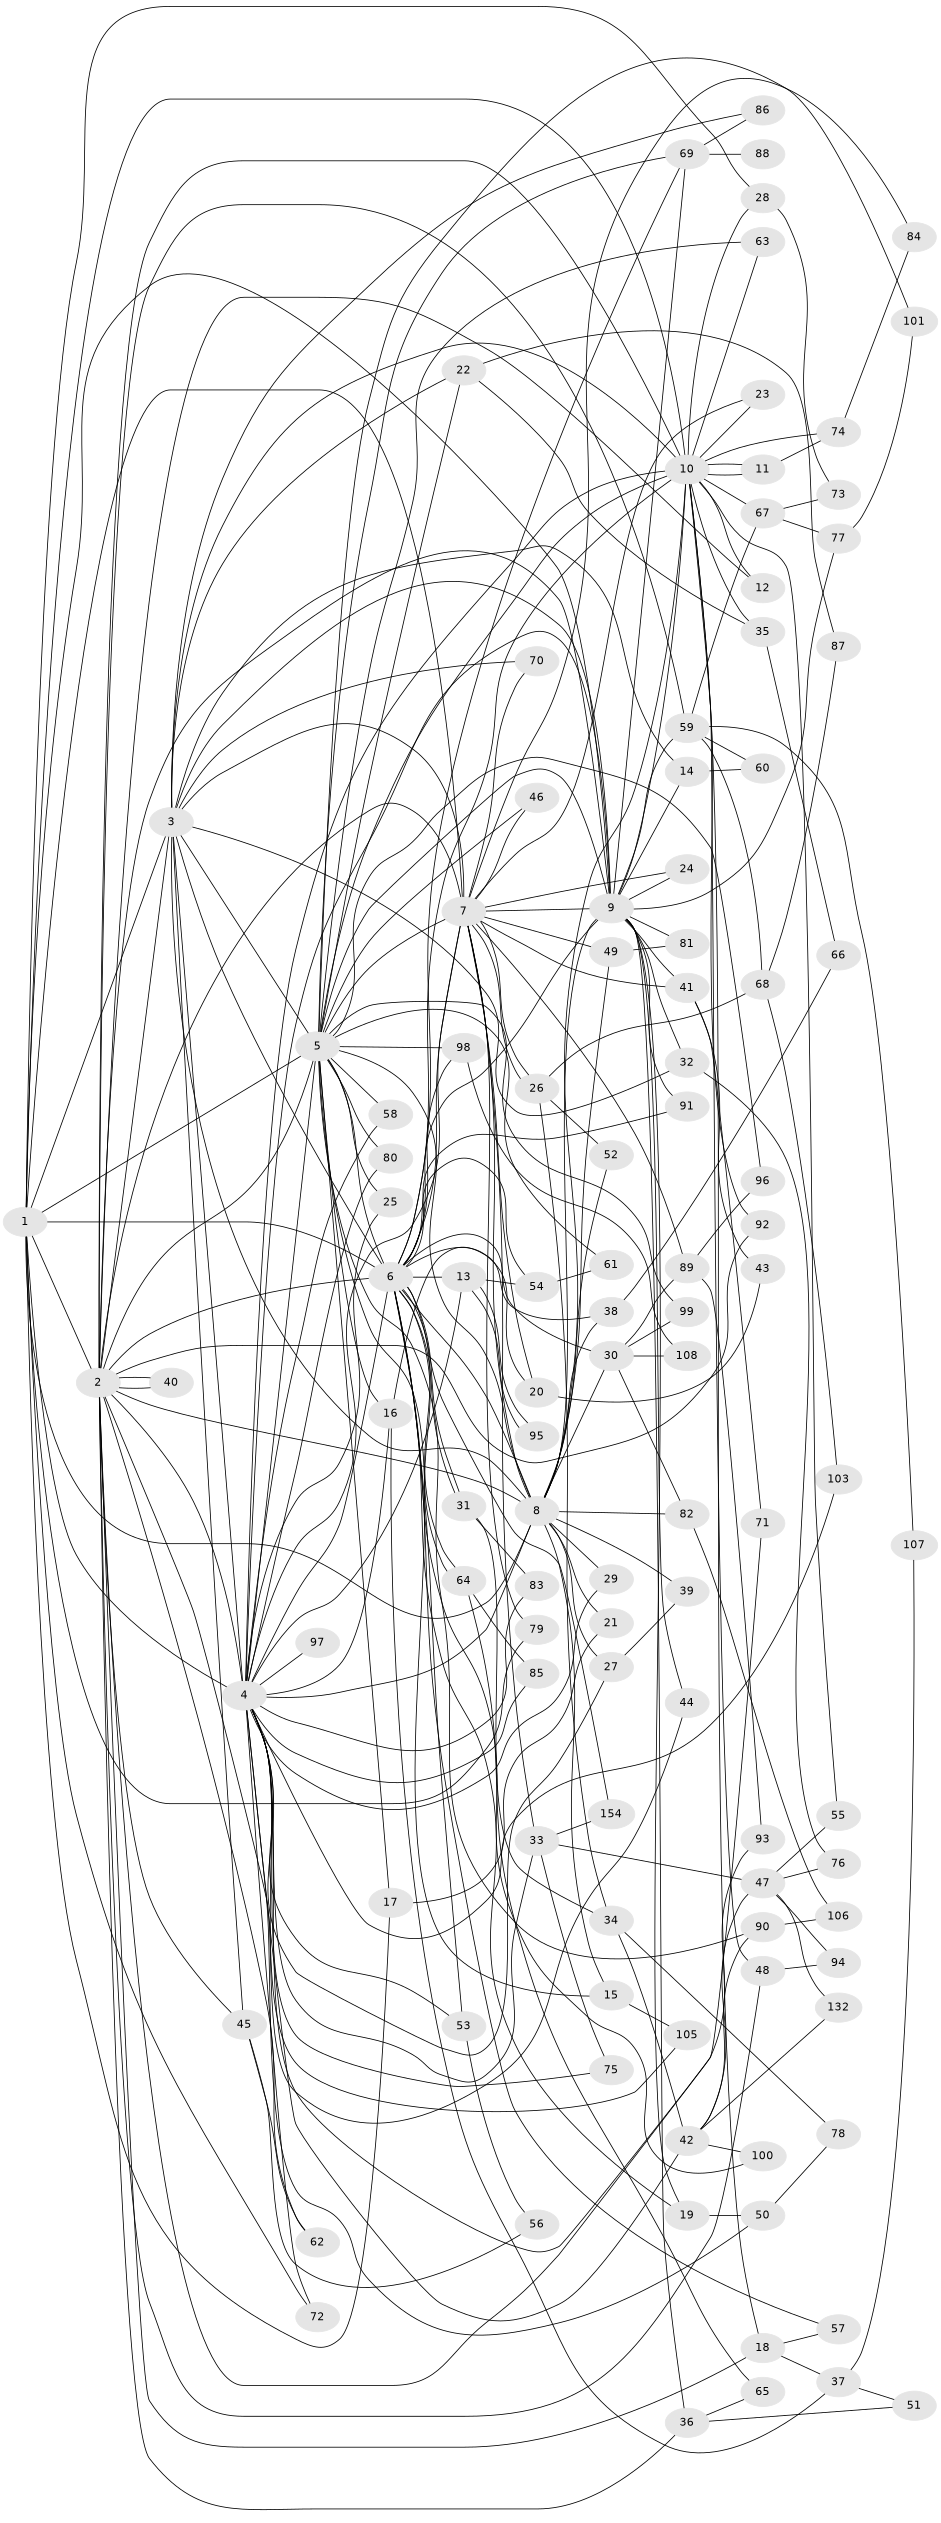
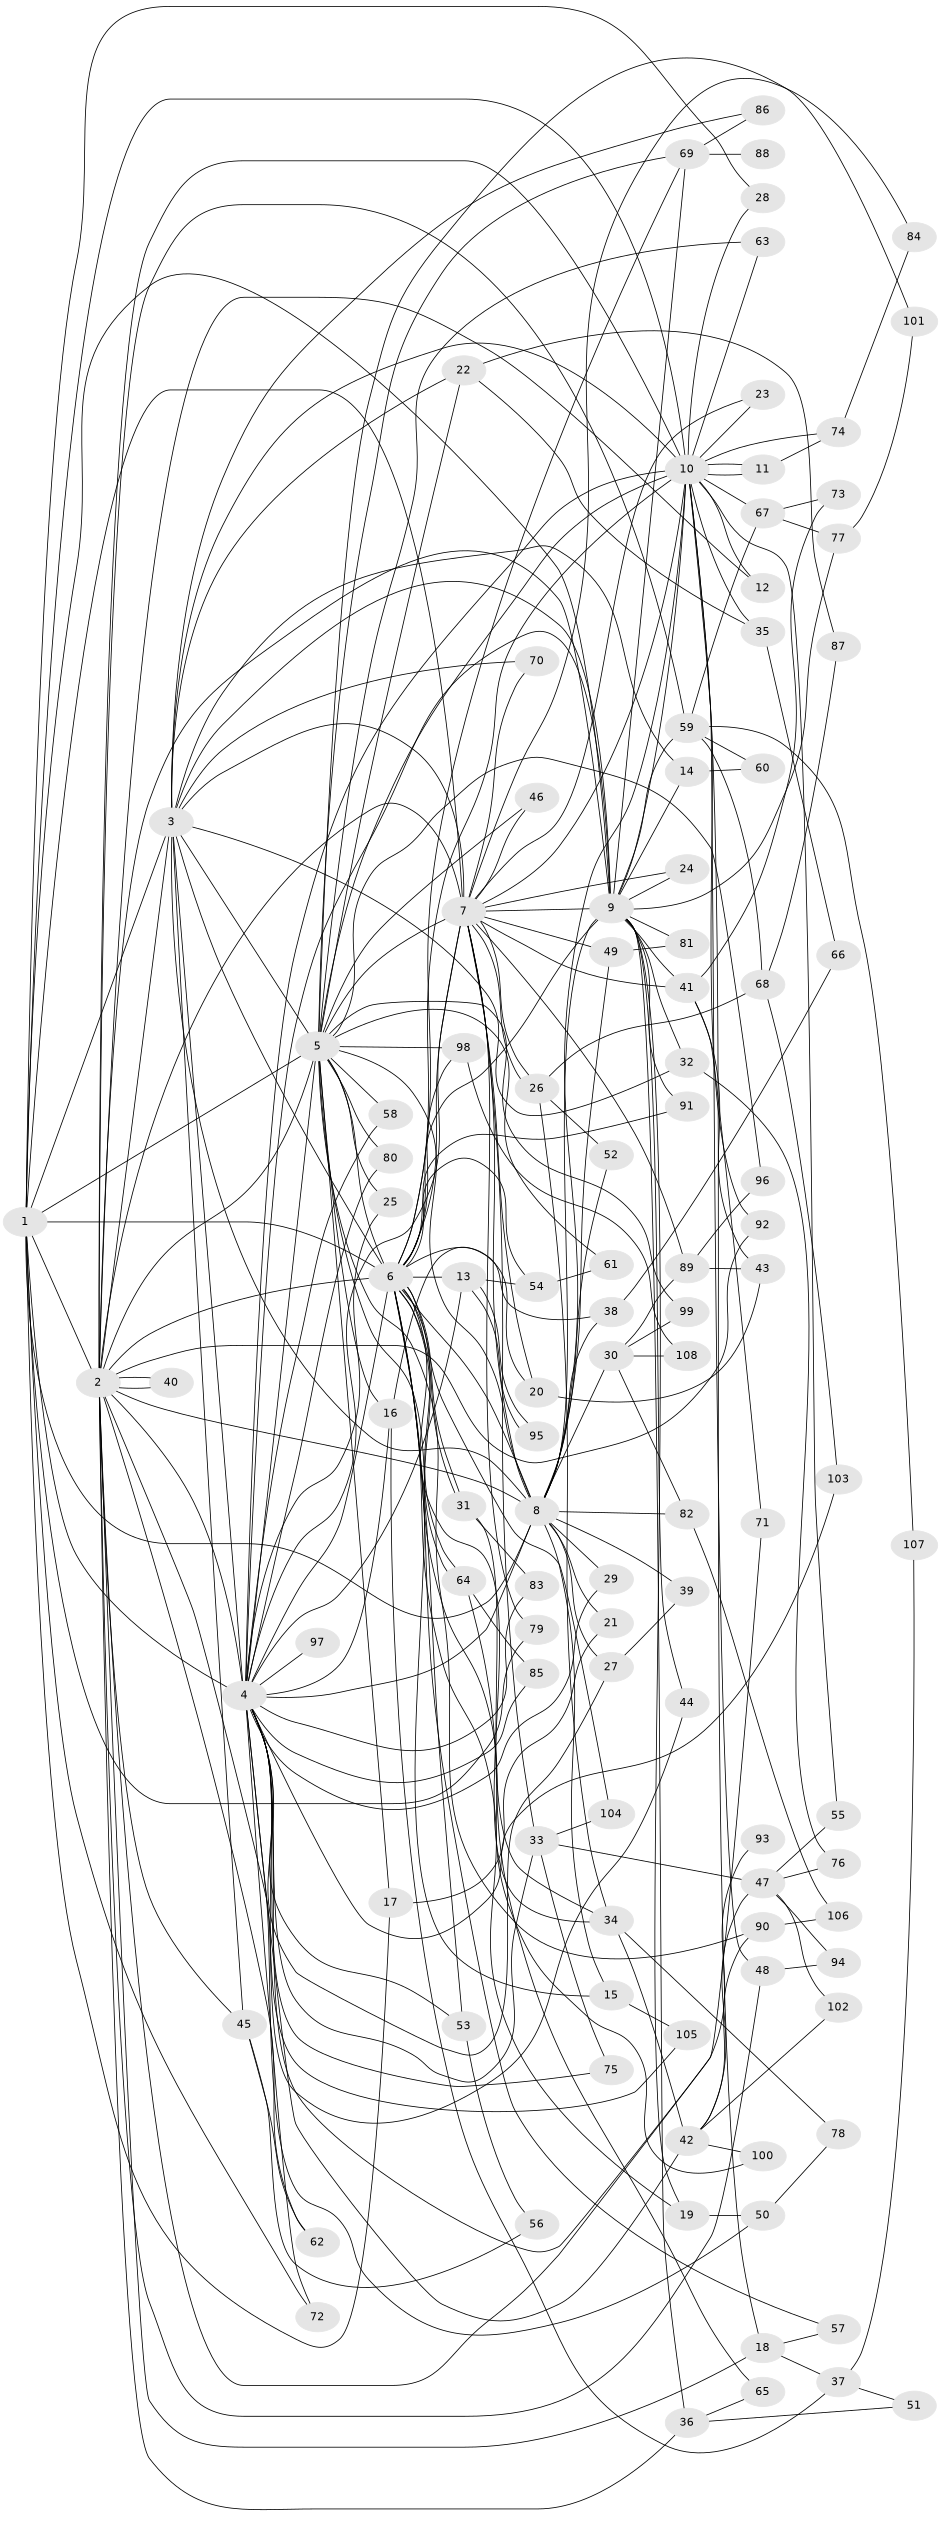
(805, 344) -> (795, 736)
none -> (623, 730)
(447, 835) -> none
(478, 1236) -> (488, 1565)
(739, 1550) -> (725, 1269)
(611, 1814) -> (611, 1814)
(839, 2008) -> (839, 2008)
